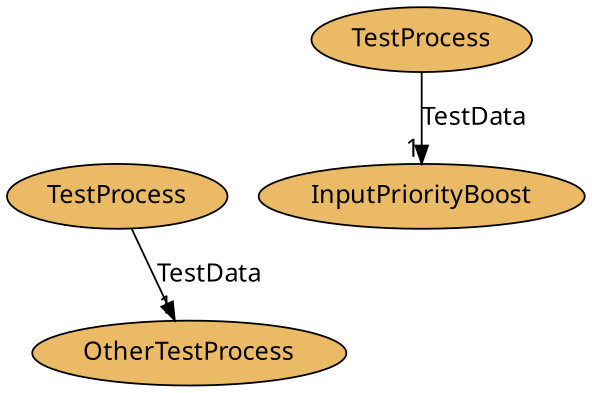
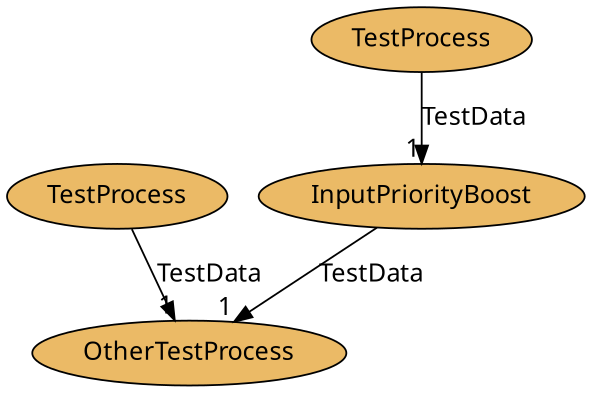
none -> (313, 270)
